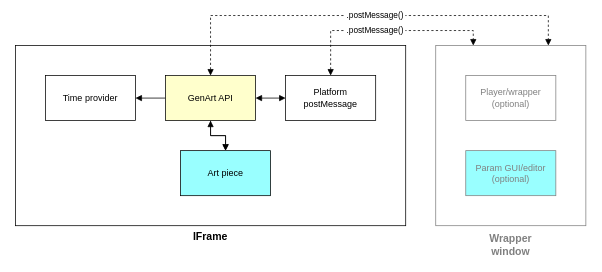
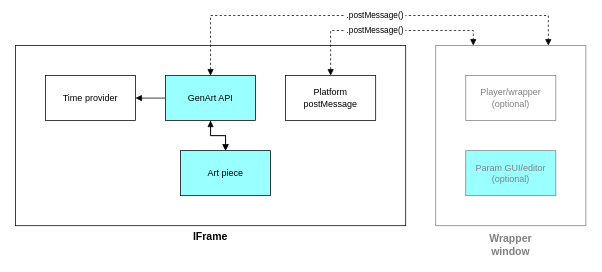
(210, 98) -> (210, 98)
(263, 98) -> none
